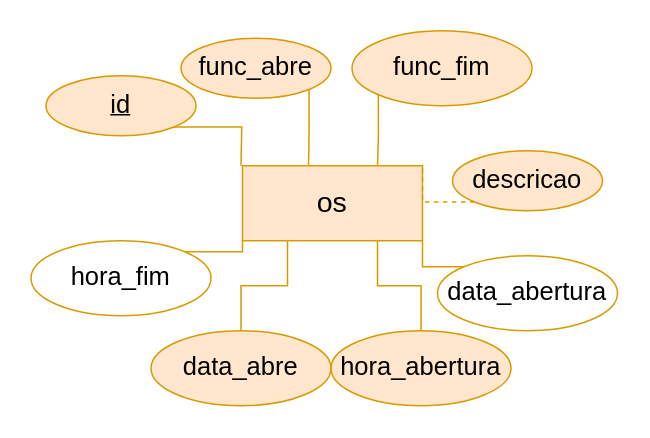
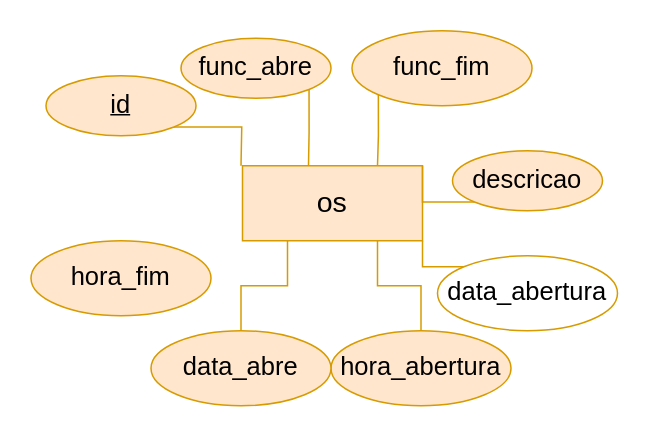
(446, 202) -> (446, 202)
(218, 252) -> none
(121, 278) -> (121, 278)
